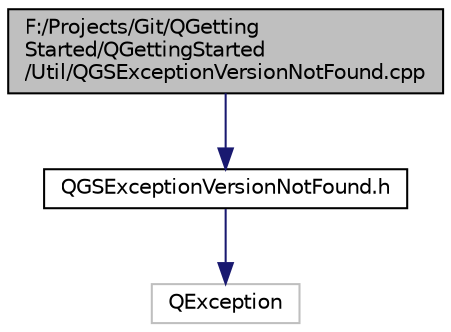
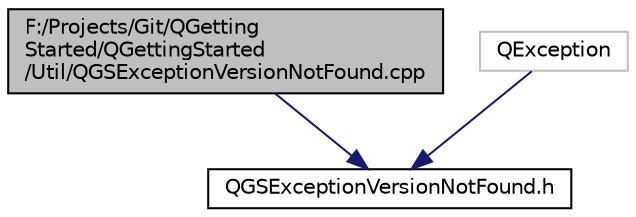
(226, 236) -> (480, 113)
